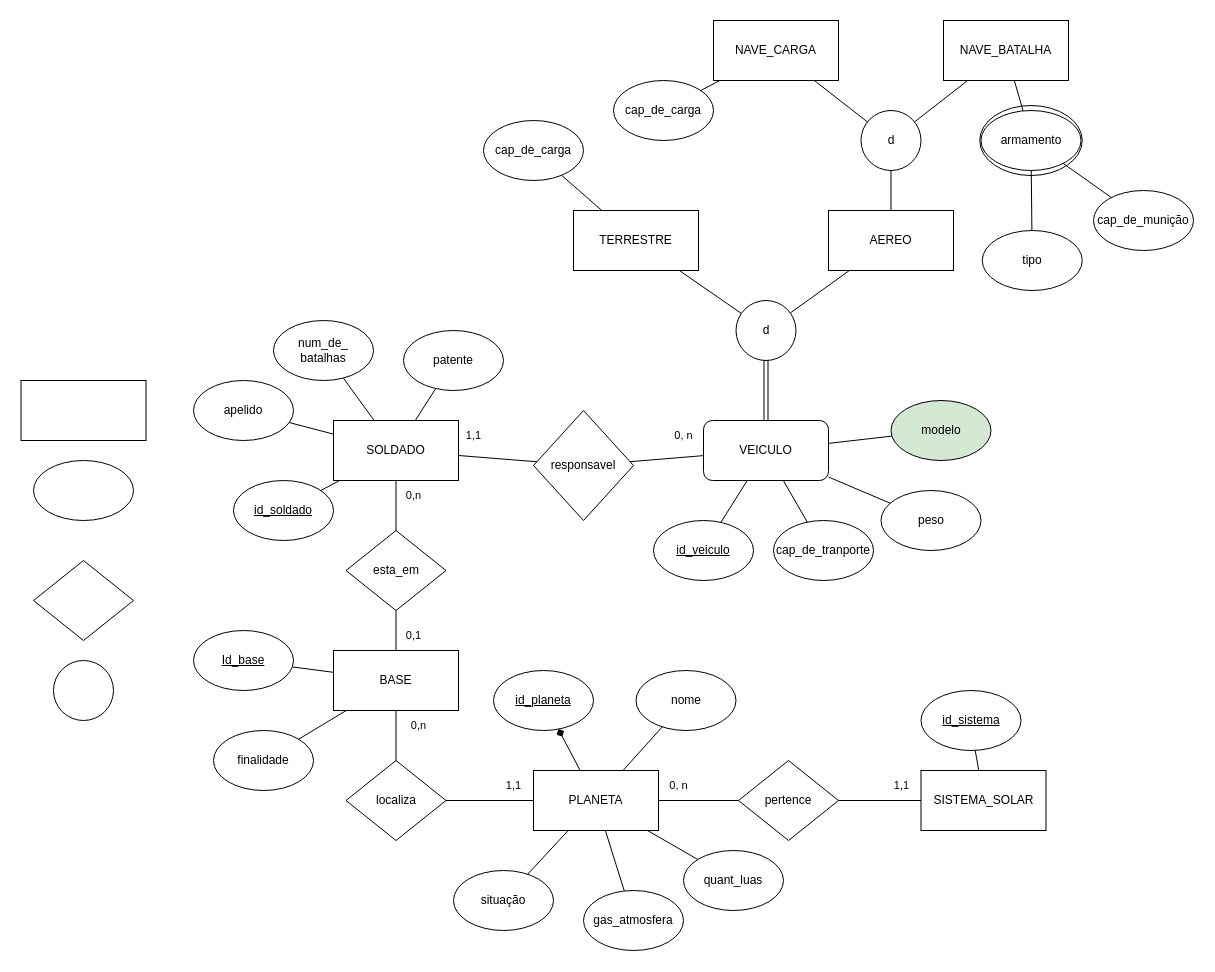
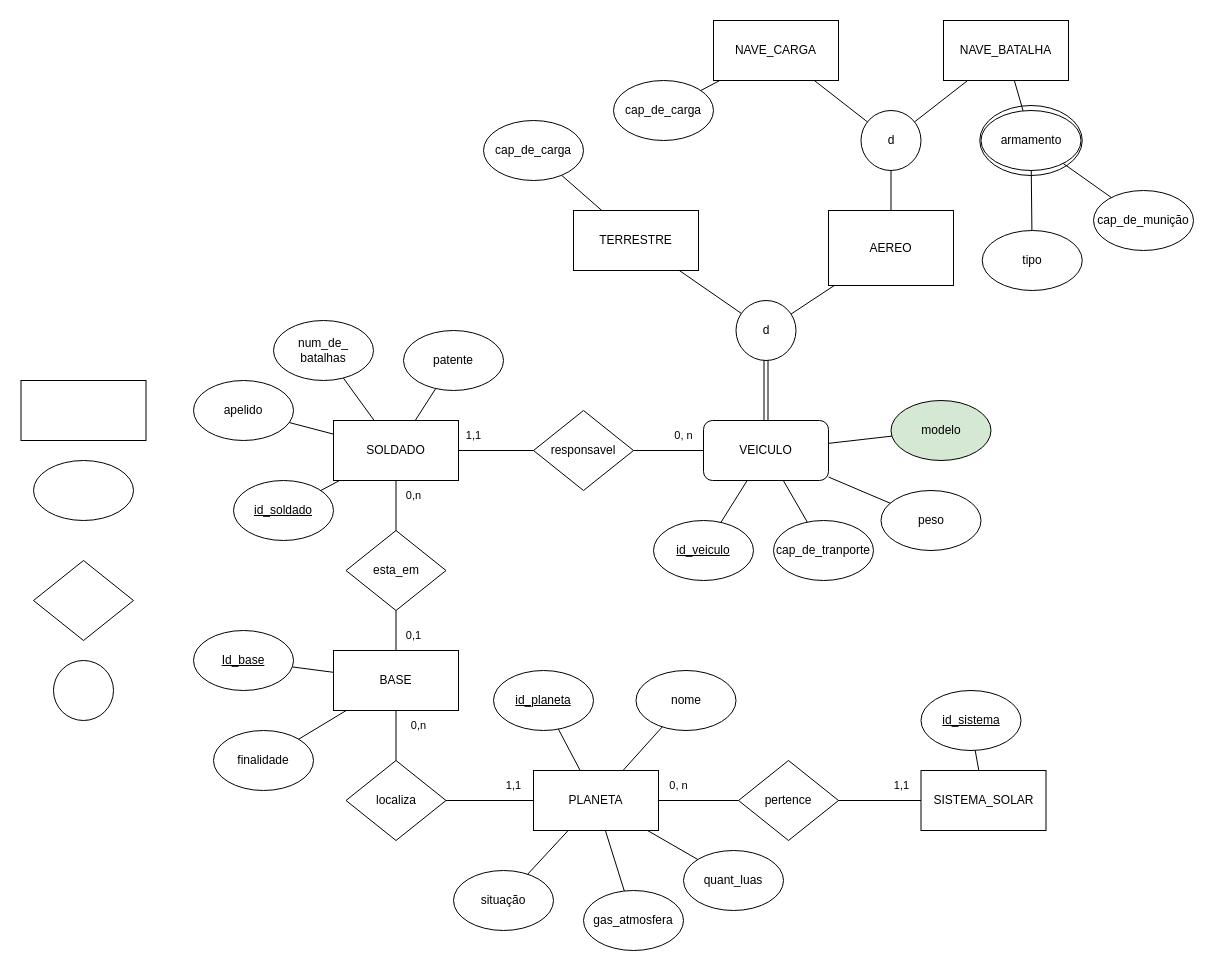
(891, 241) -> (891, 248)
(584, 466) -> (584, 451)
(562, 737) -> (560, 733)
